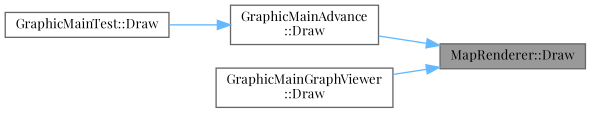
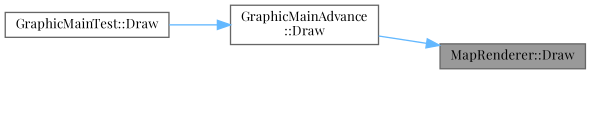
(305, 88) -> none
